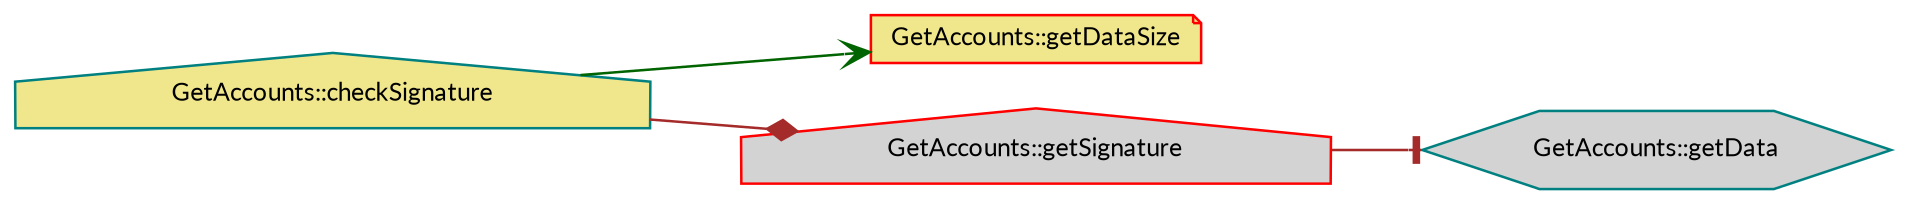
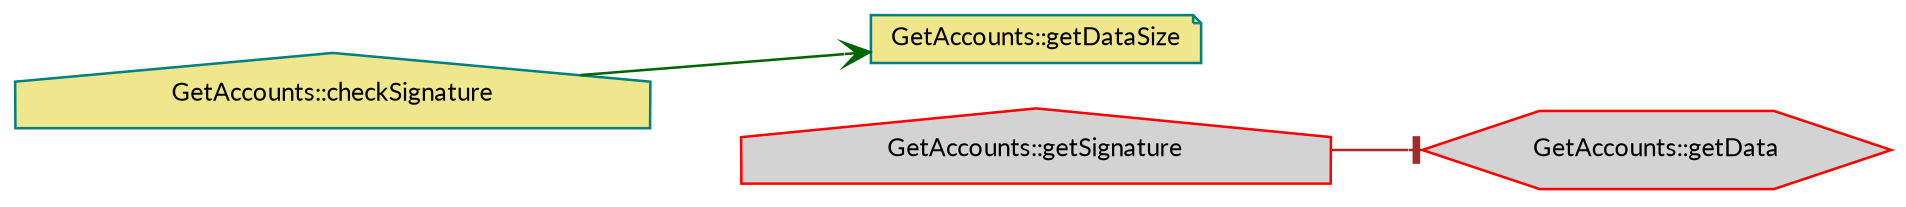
(1036, 39) -> (1036, 39)
(708, 124) -> none
(1657, 150) -> (1657, 150)
